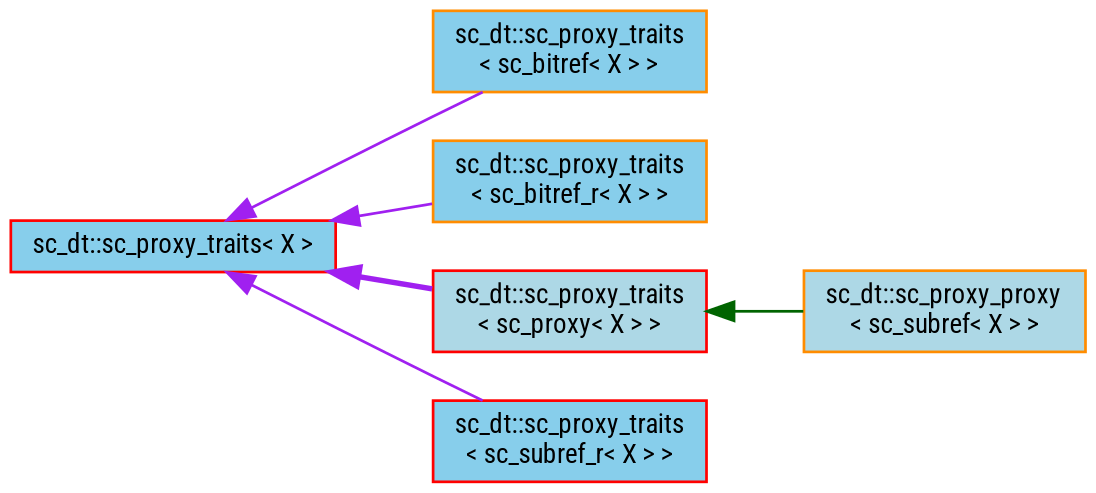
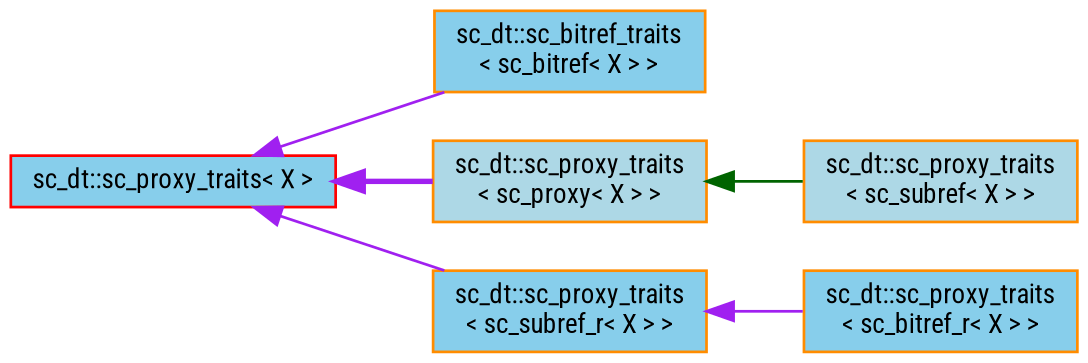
(570, 51) -> (570, 51)
(395, 210) -> (768, 311)
(570, 311) -> (570, 181)
(945, 311) -> (941, 181)
(570, 441) -> (570, 311)
